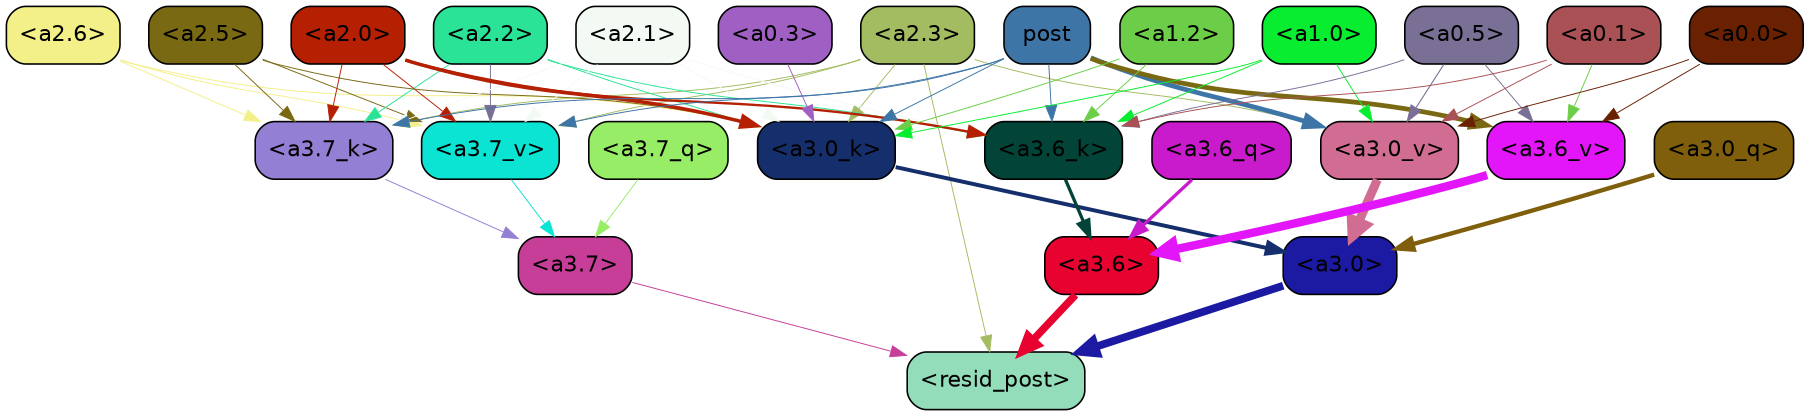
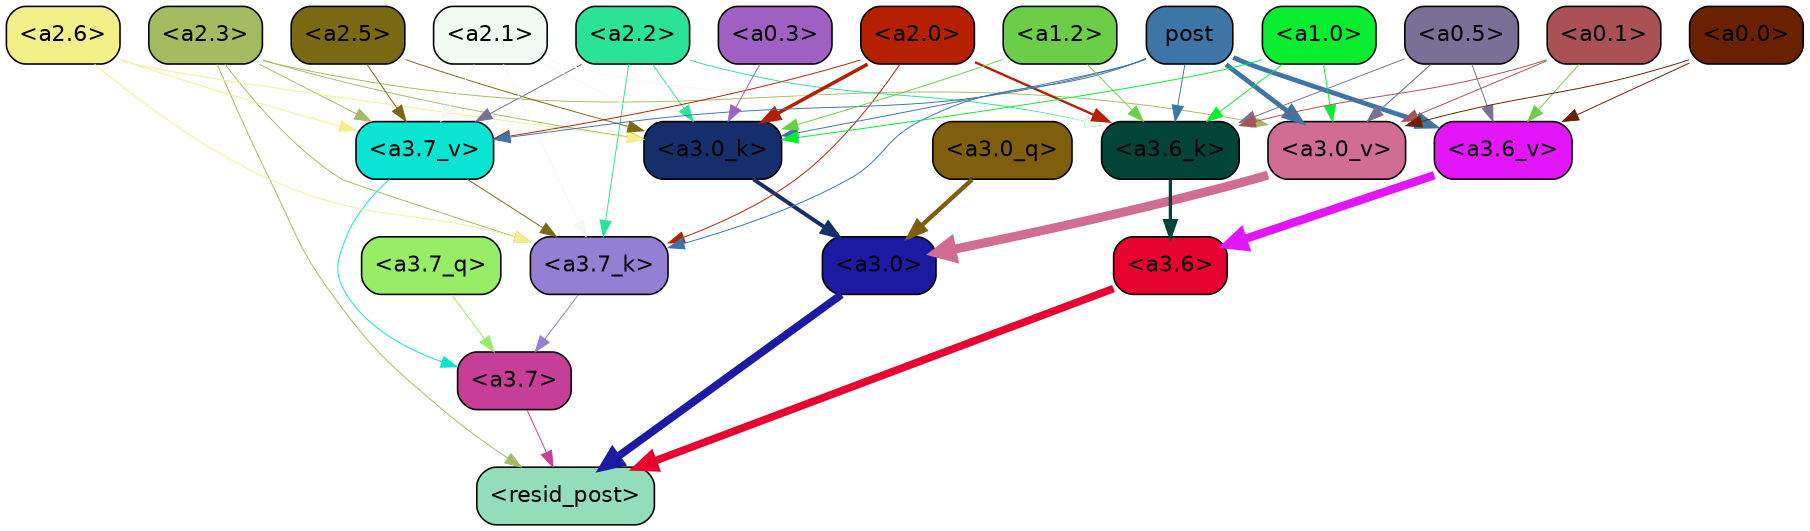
(259, 87) -> (505, 203)
(1376, 105) -> (1307, 84)
(1222, 150) -> none
